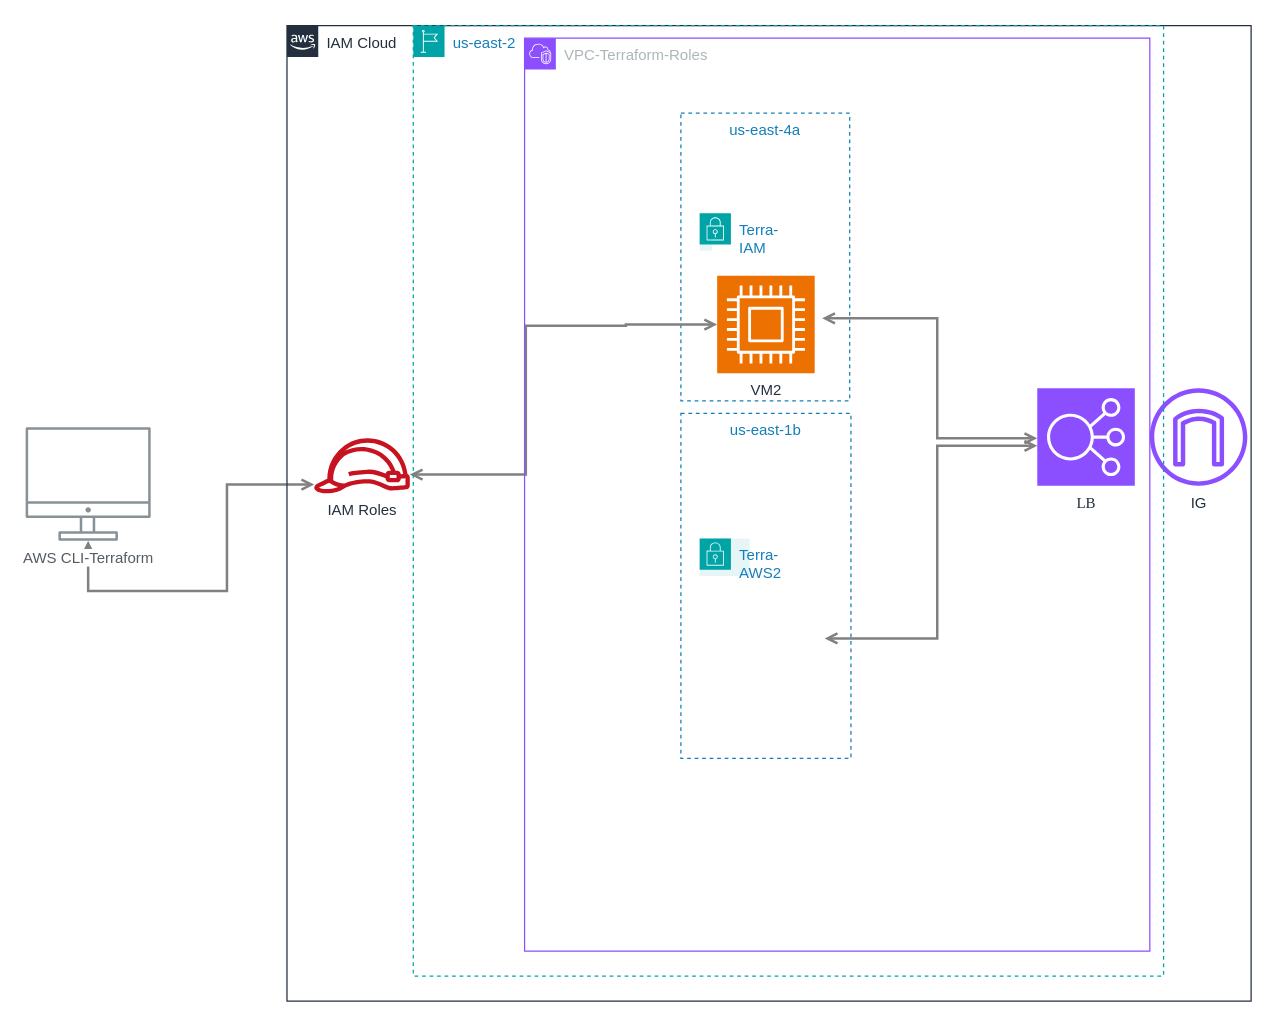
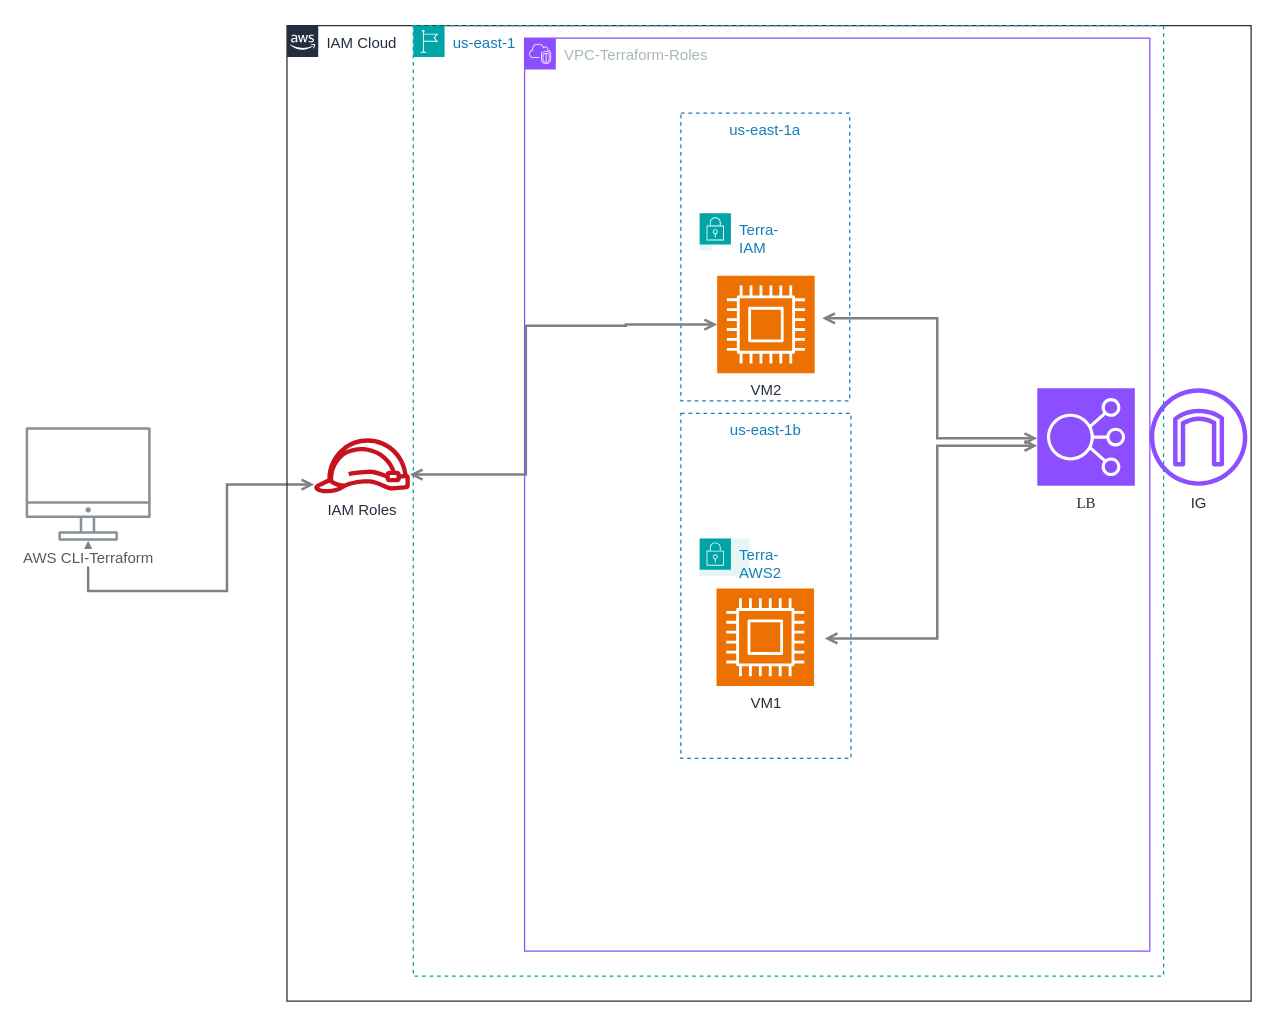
(491, 43) -> (491, 43)
(765, 131) -> (765, 131)
none -> (765, 637)
